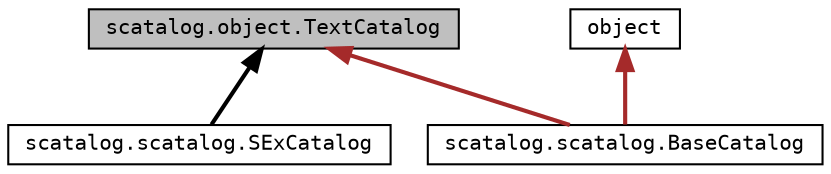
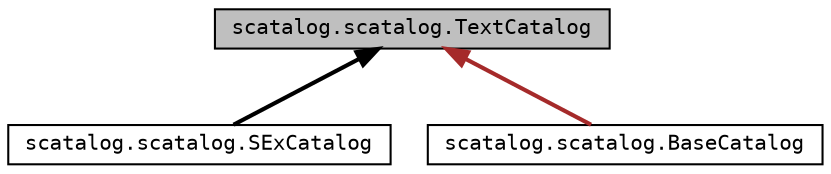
(274, 29) -> (412, 29)
(625, 29) -> none
